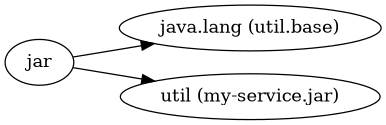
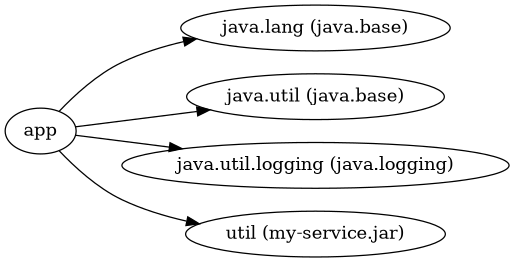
(250, 28) -> (315, 28)
(39, 62) -> (41, 131)
none -> (315, 97)
none -> (315, 165)
